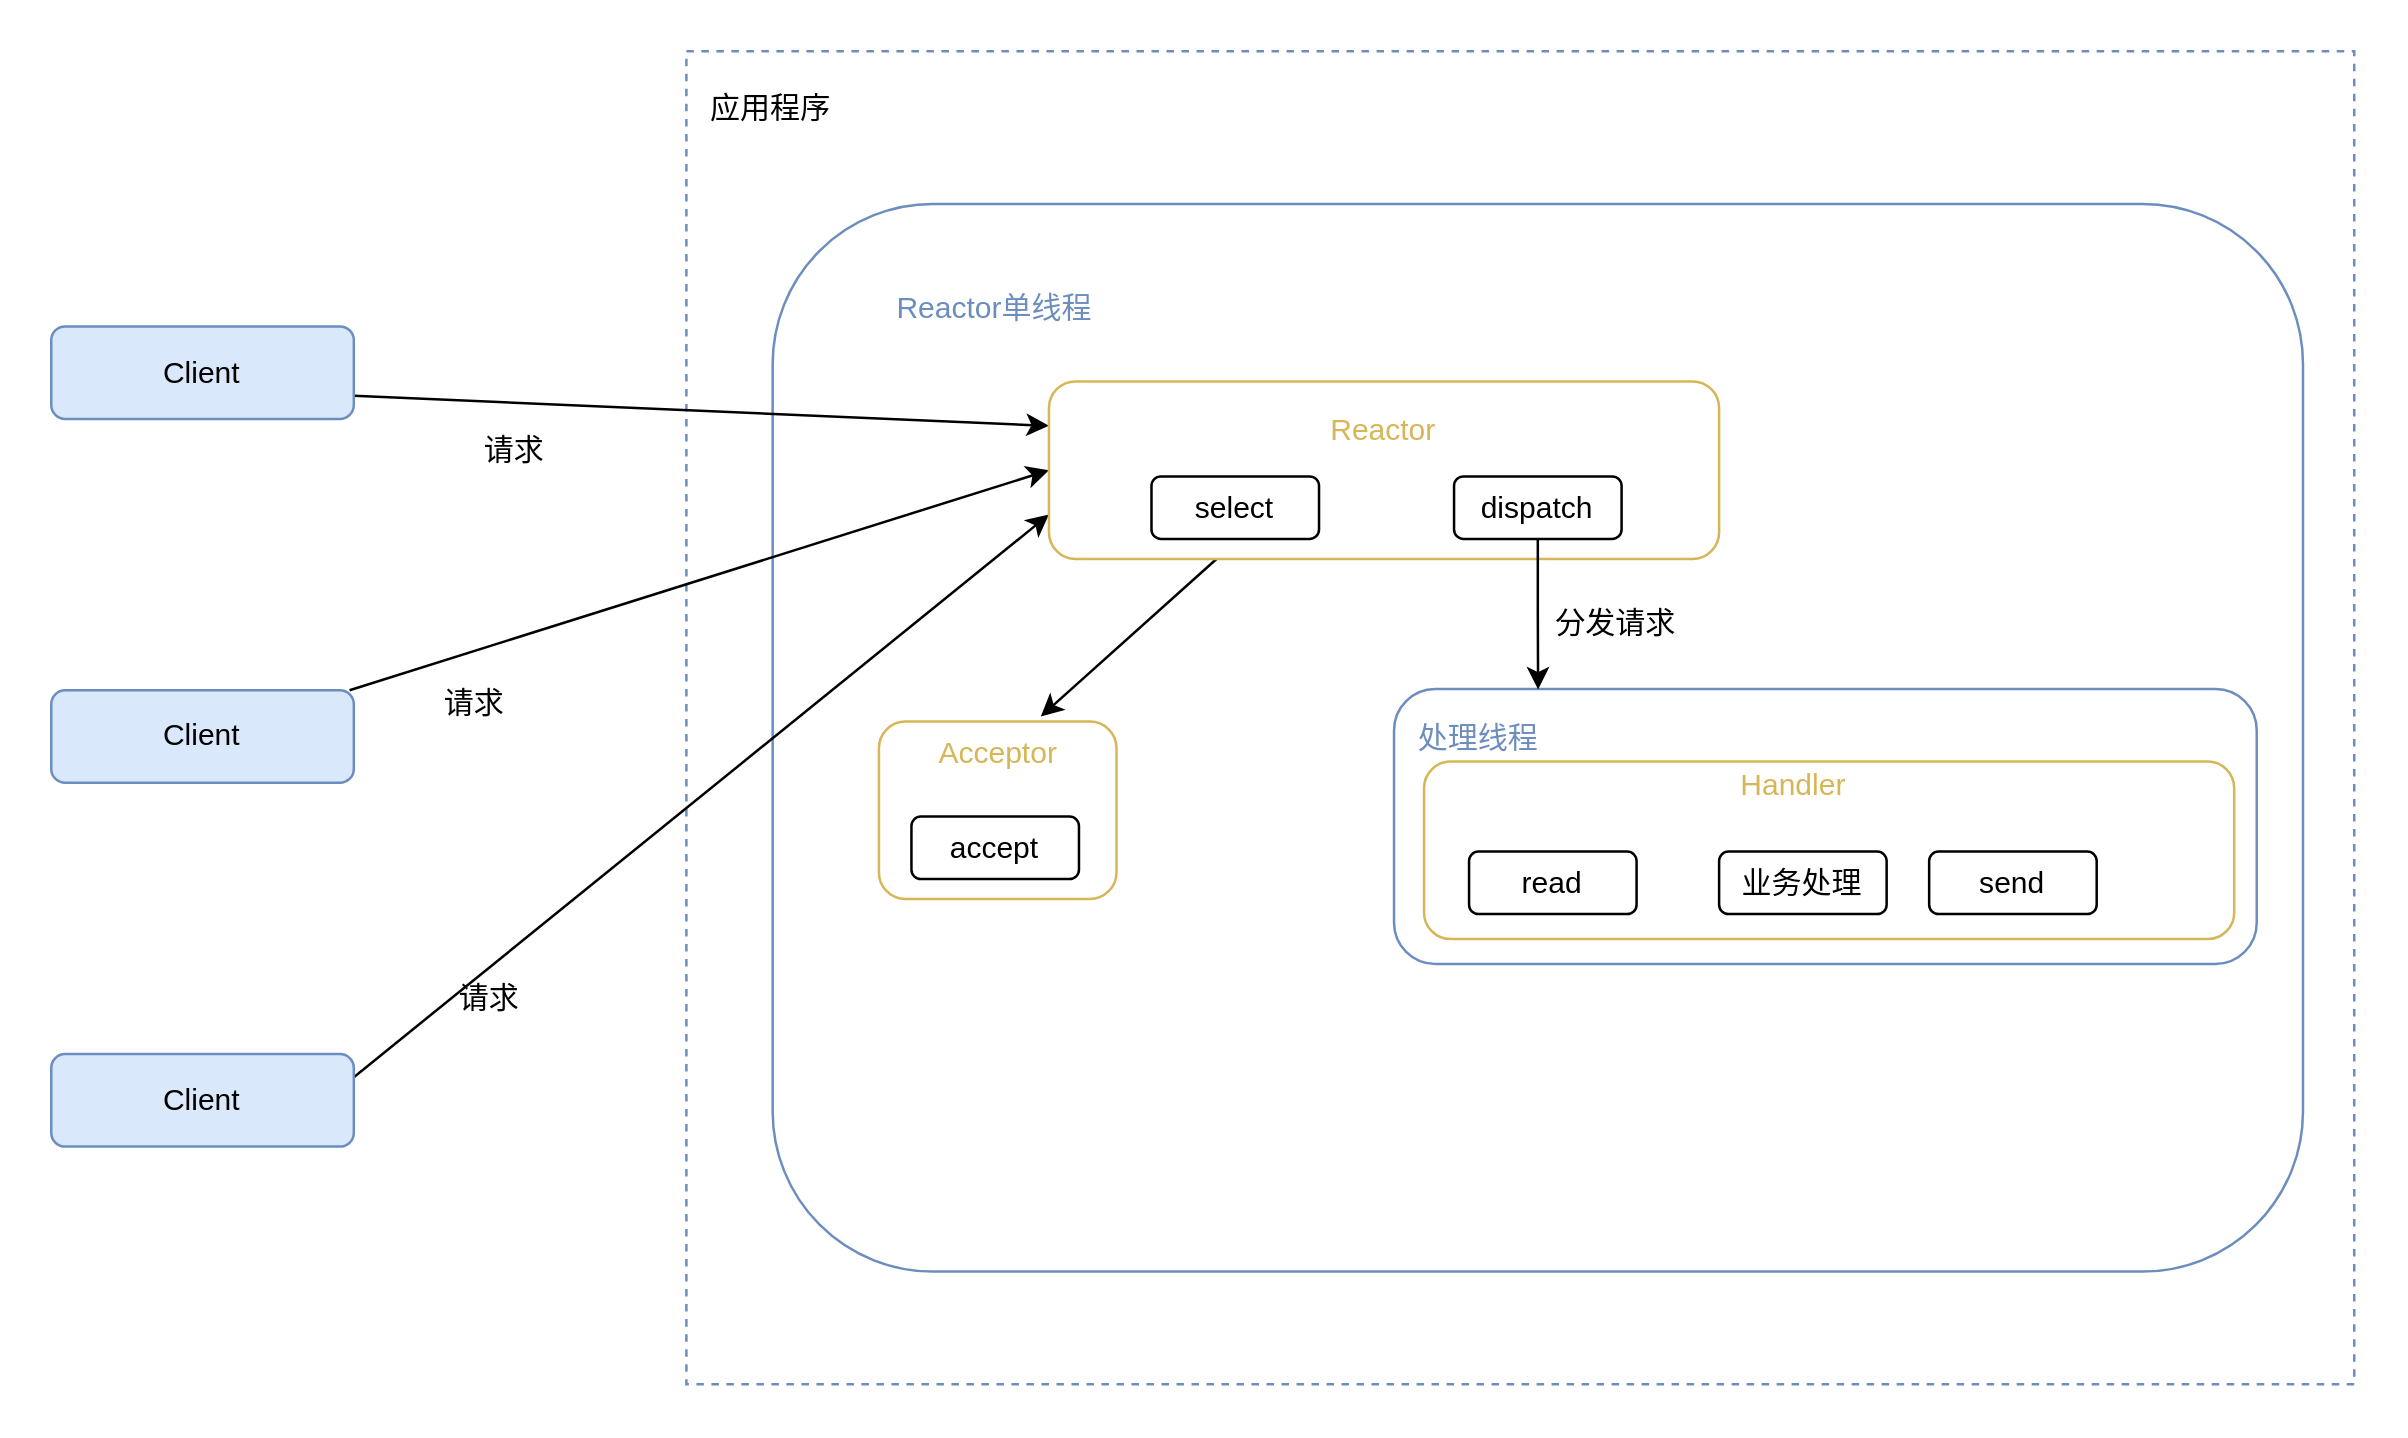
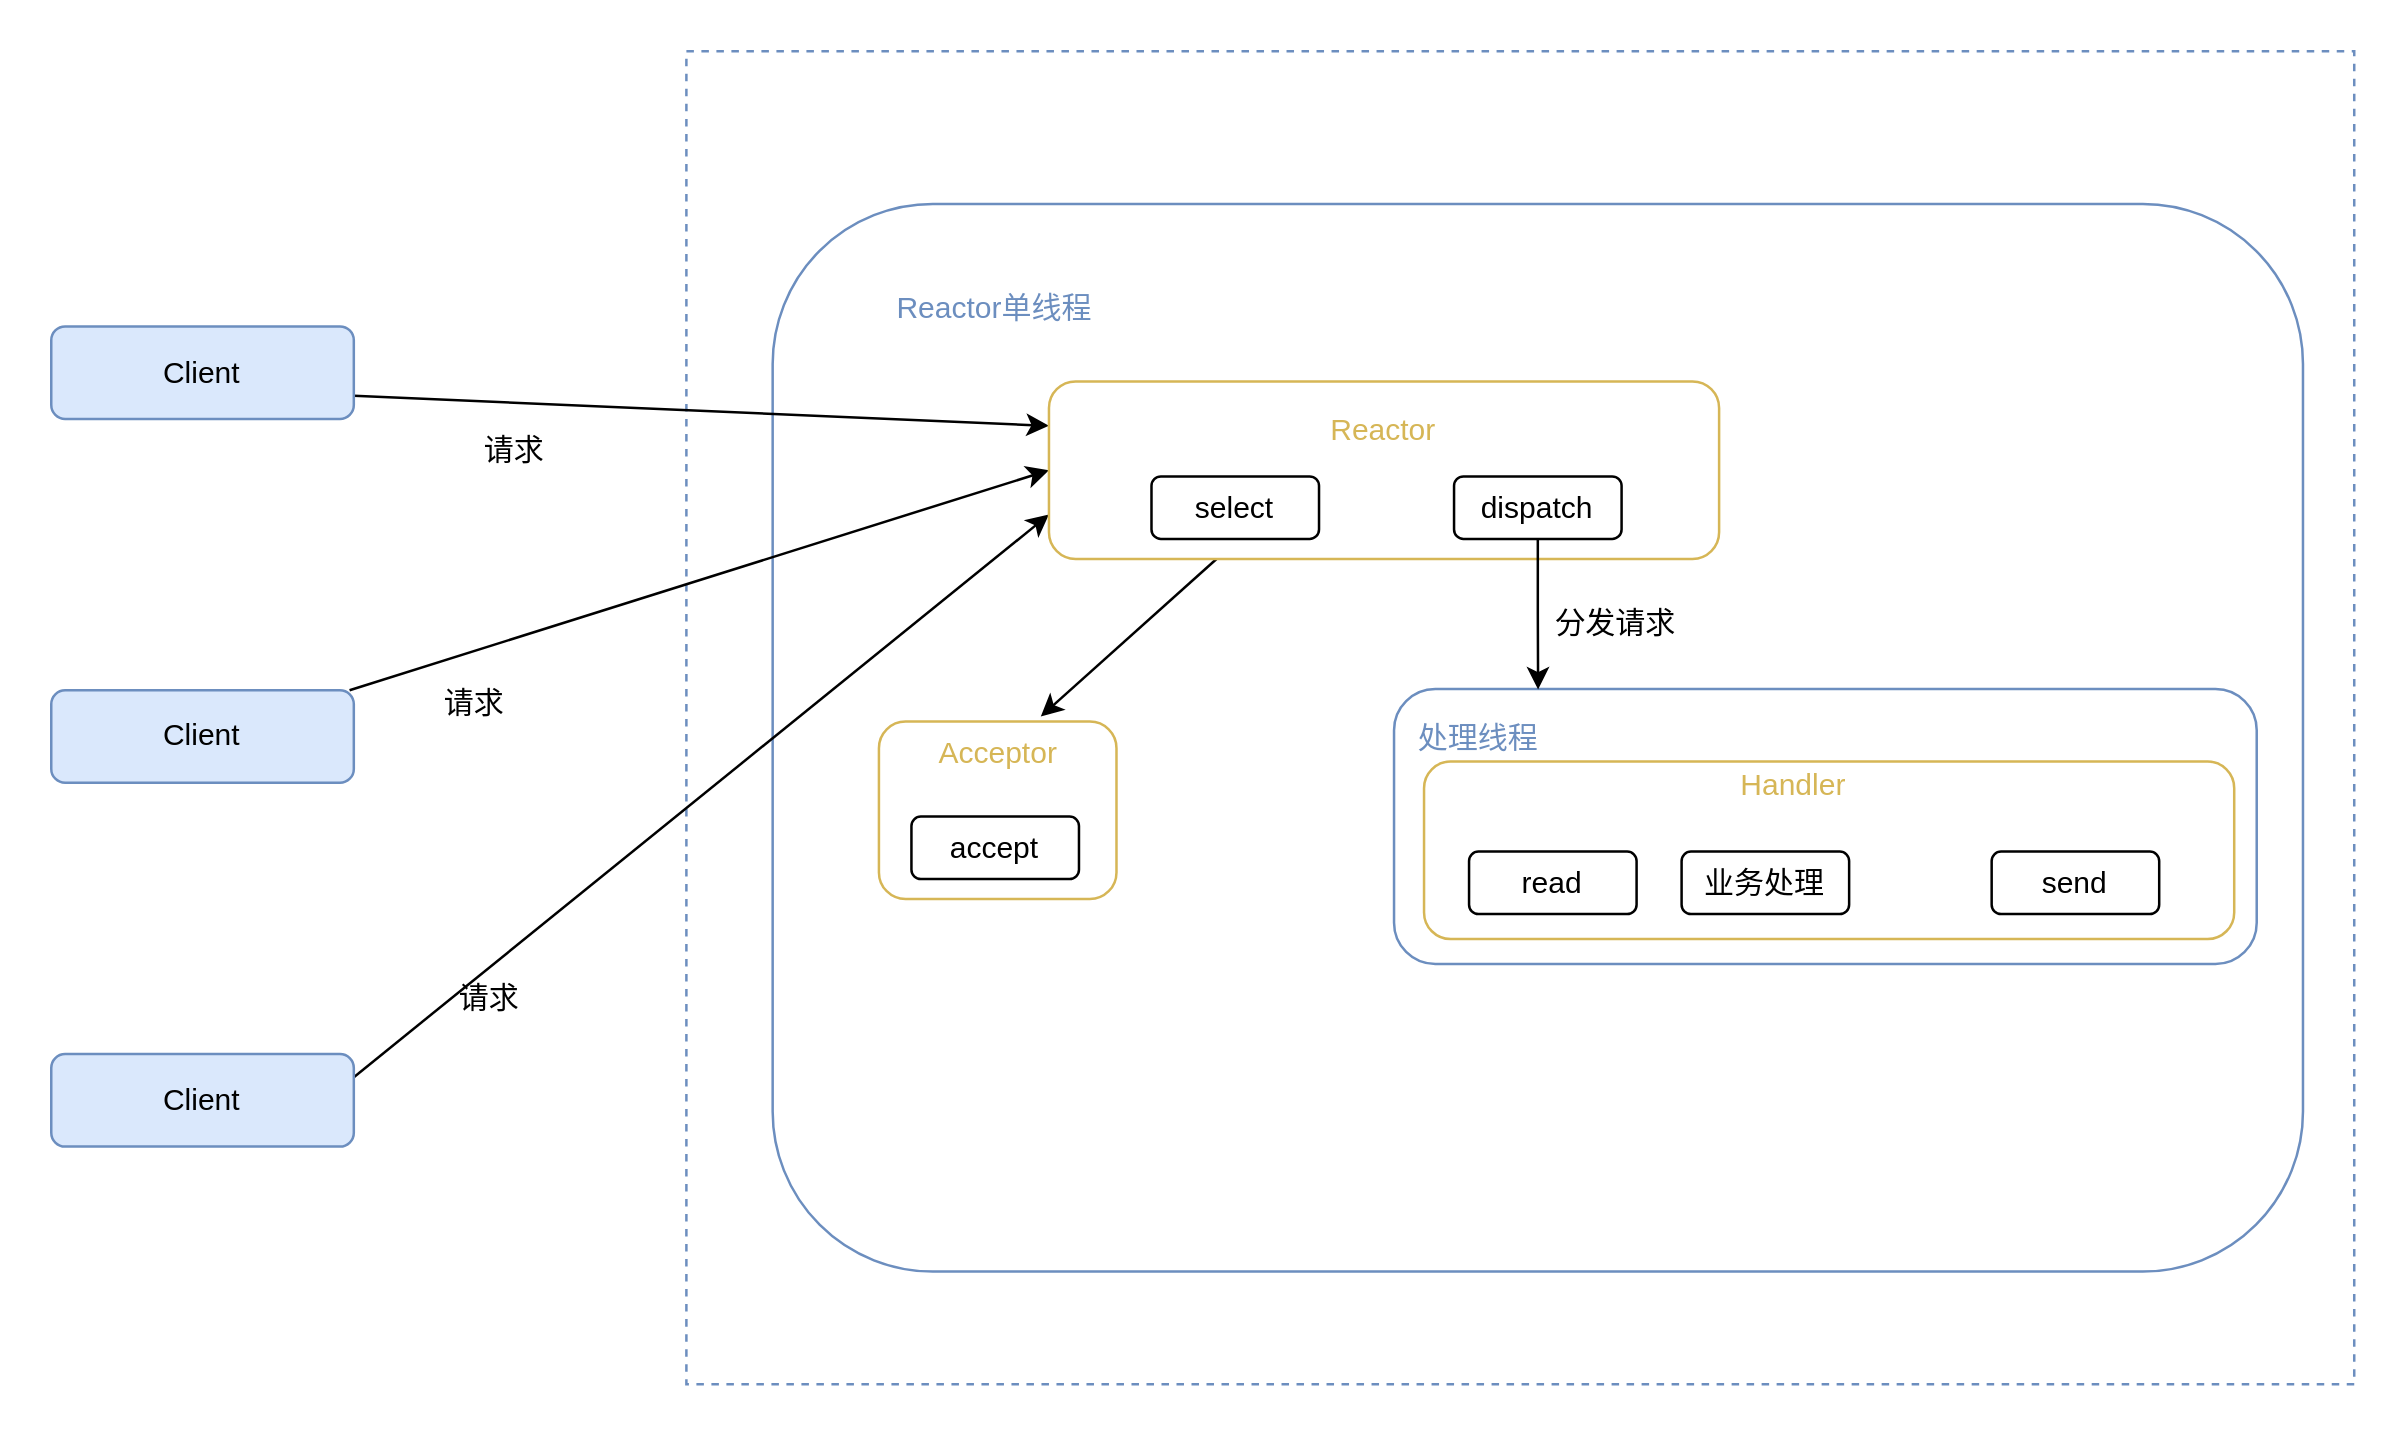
(771, 109) -> none
(1803, 883) -> (1765, 883)
(2013, 883) -> (2075, 883)
